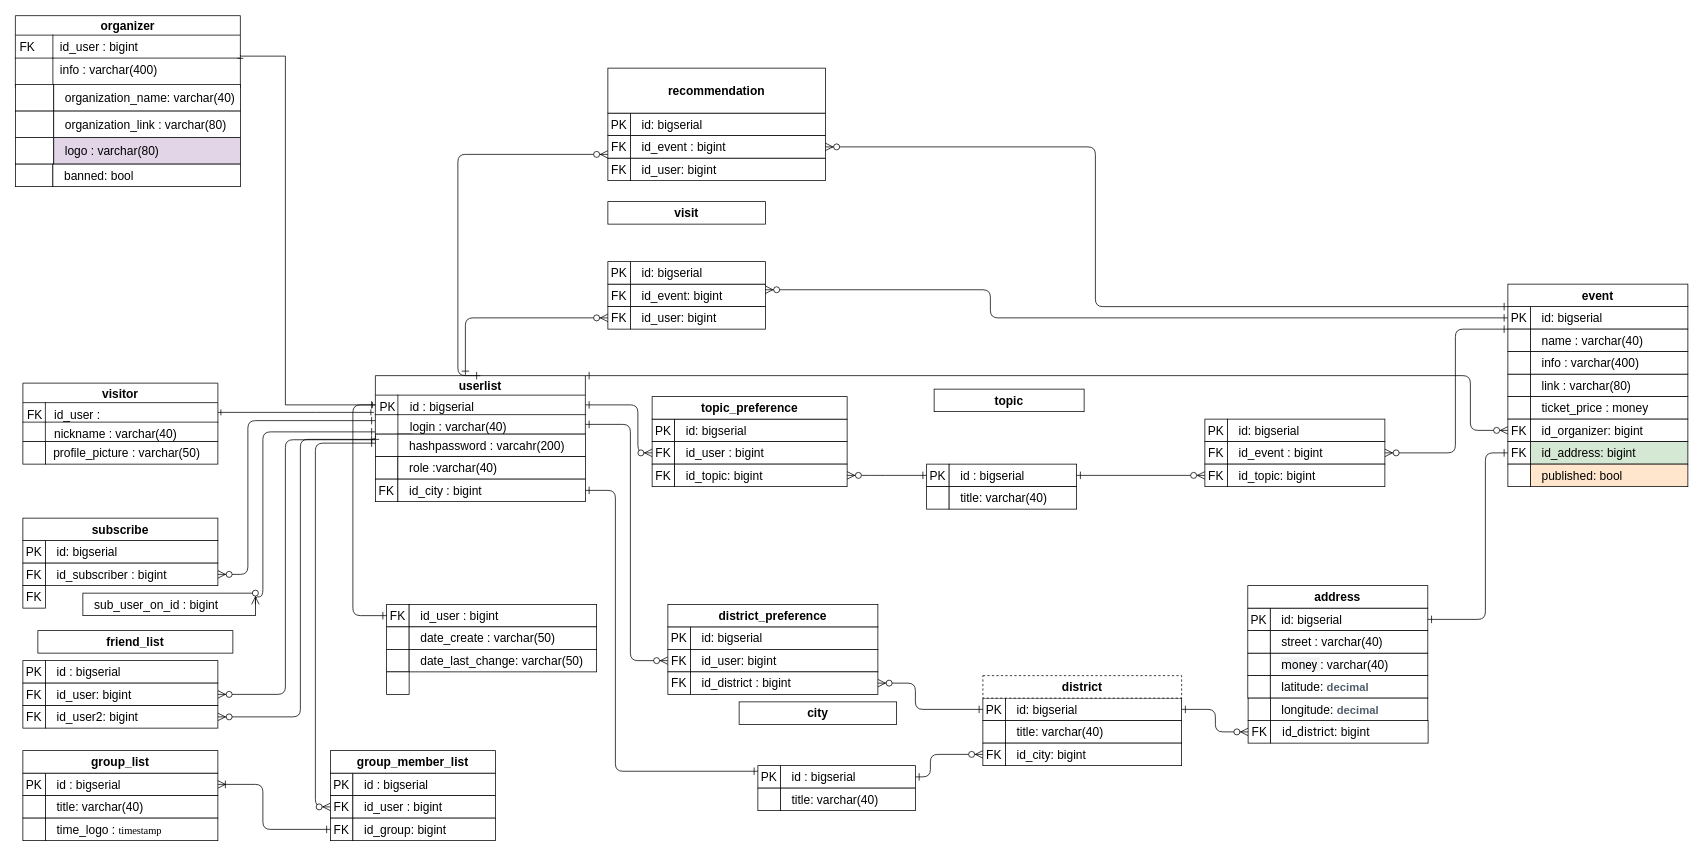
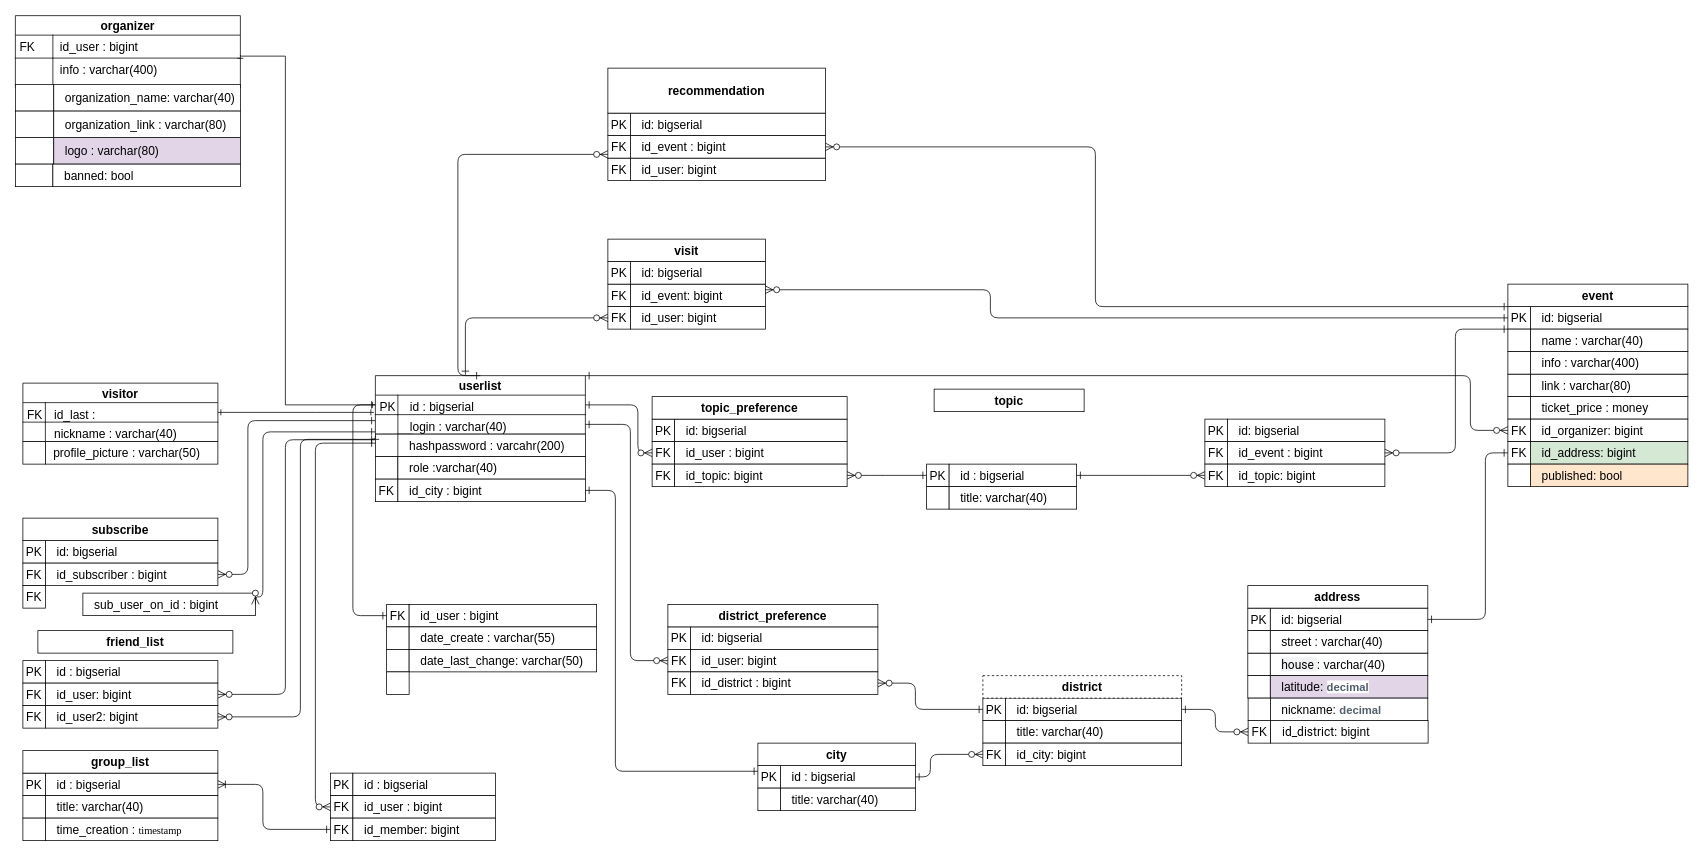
(687, 213) -> (687, 250)
(80, 415) -> (78, 415)
(490, 638) -> (490, 638)
(1332, 664) -> (1332, 664)
(1349, 687) -> (1349, 687)
(1324, 709) -> (1323, 709)
(818, 713) -> (837, 754)
(413, 762) -> none
(110, 829) -> (123, 829)
(402, 829) -> (405, 829)
